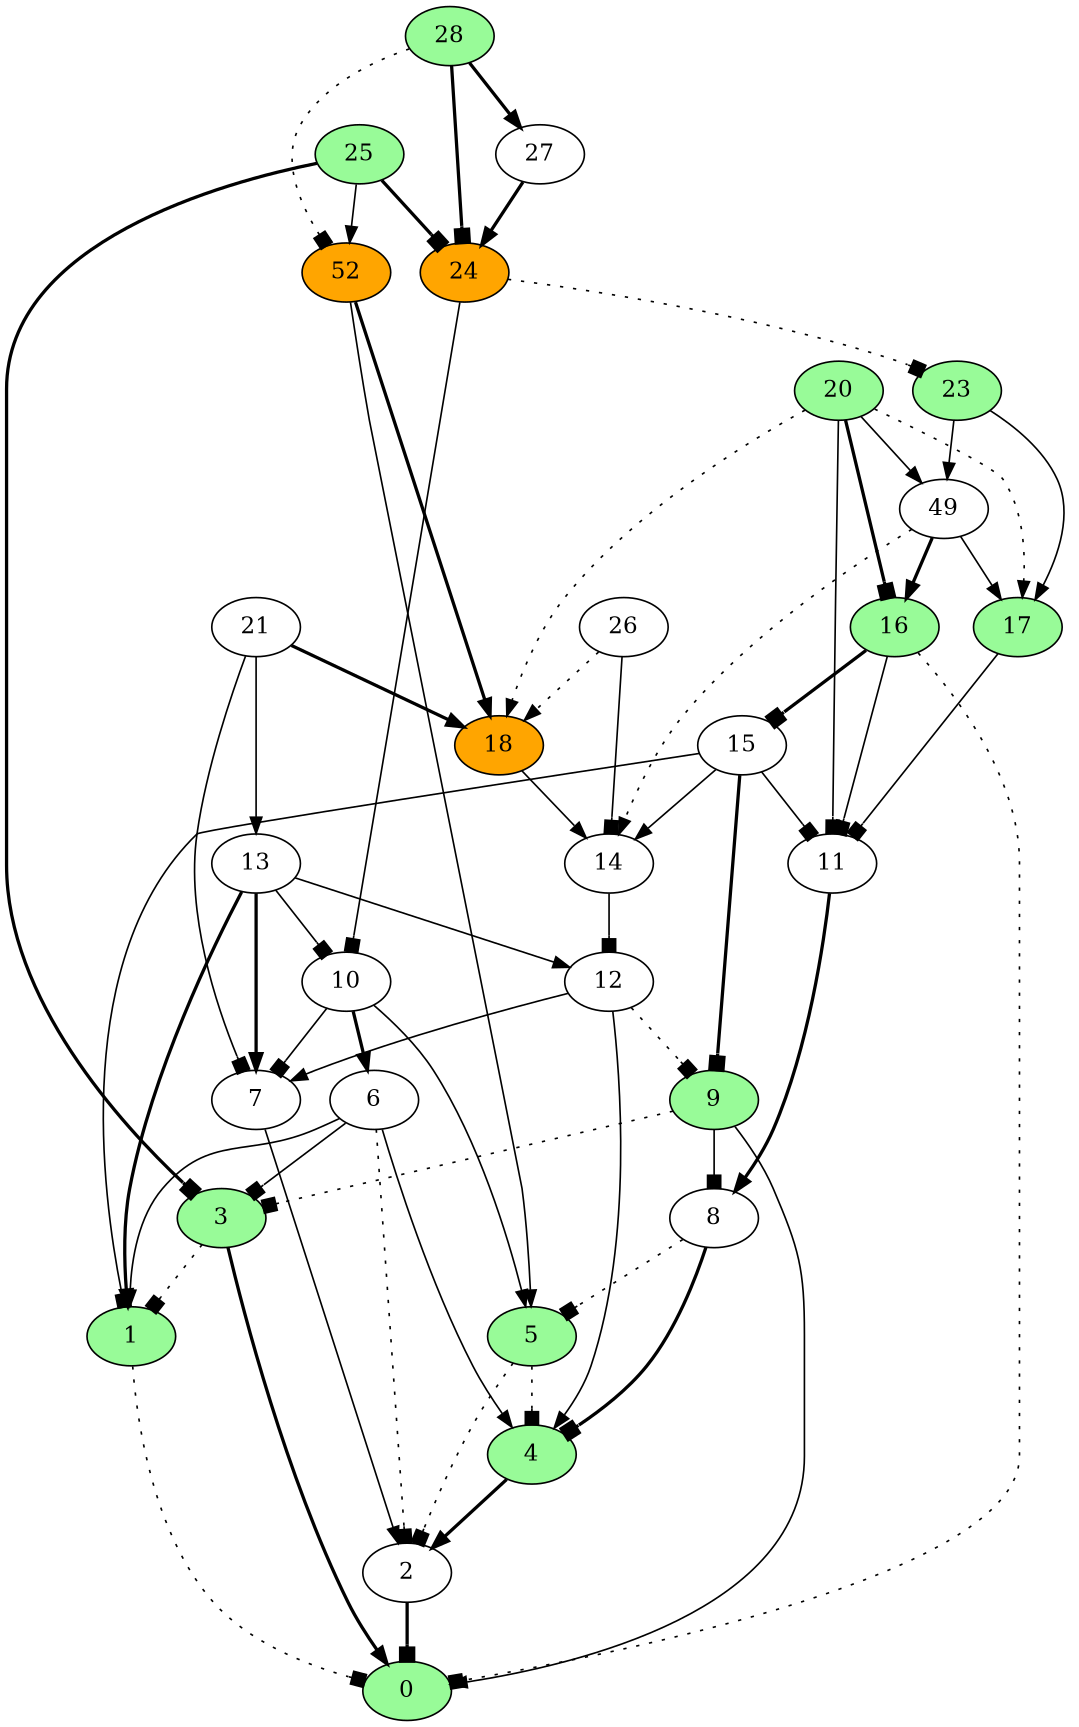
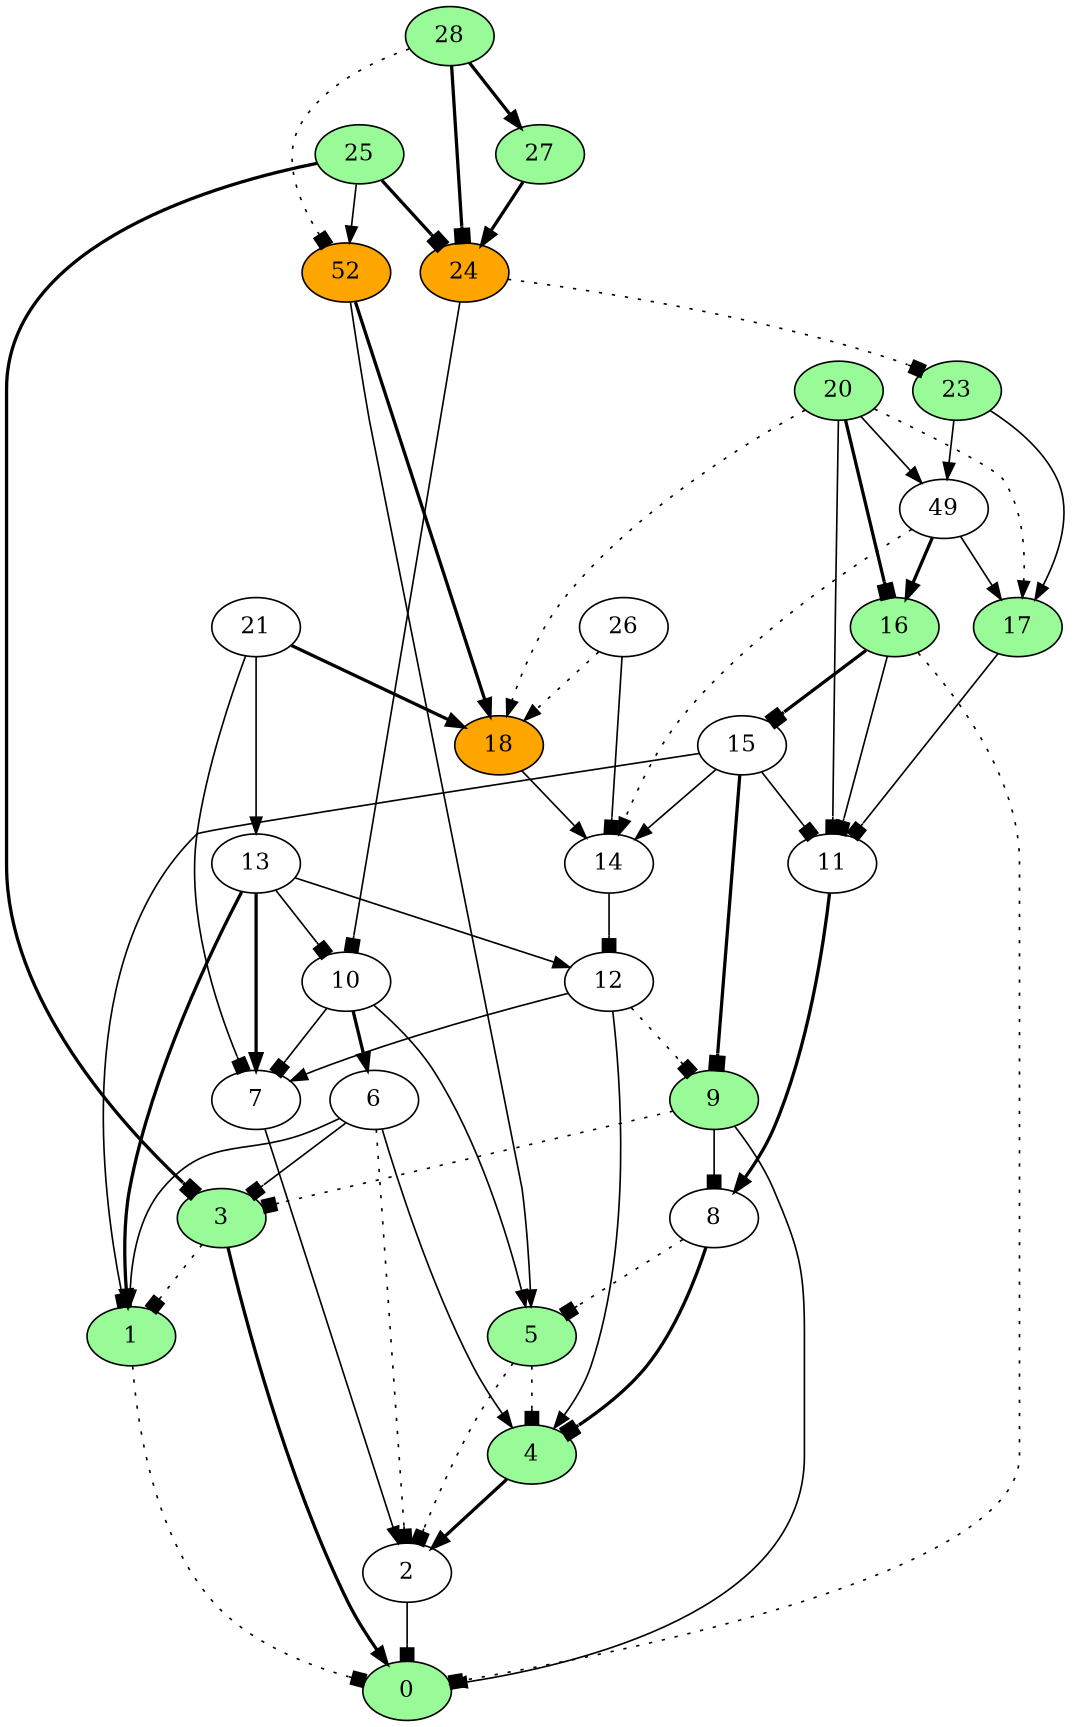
(540, 154) -> (540, 154)
(407, 1624) -> (407, 1624)
